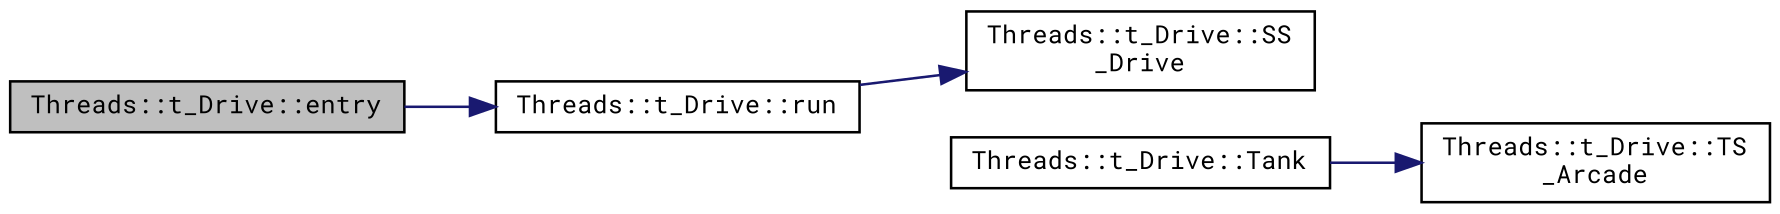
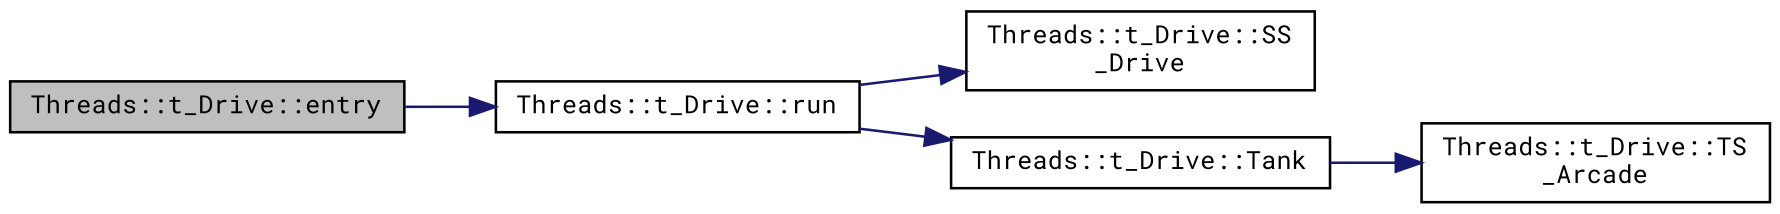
none -> (893, 133)
